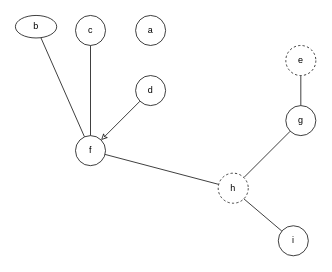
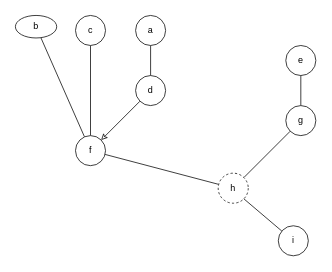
none -> (150, 60)
(300, 60) -> (300, 60)
